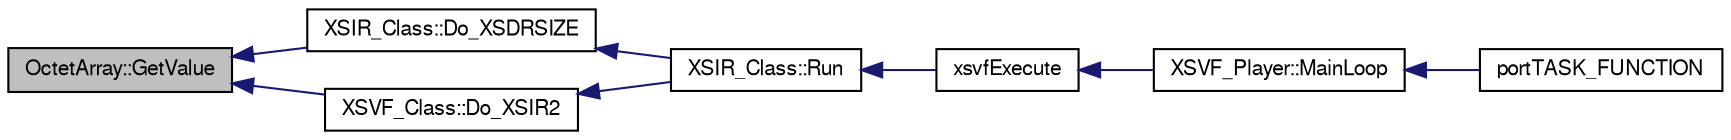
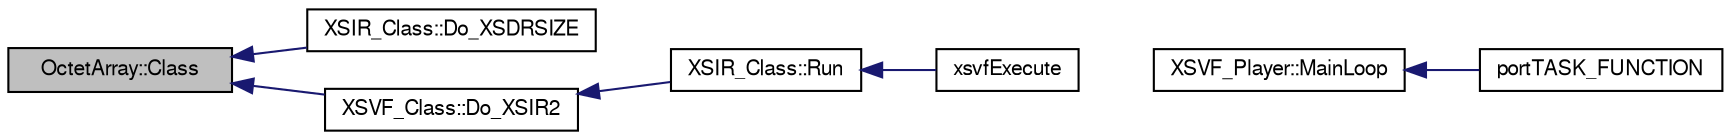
(644, 55) -> none
(120, 70) -> (120, 70)
(1127, 70) -> none
